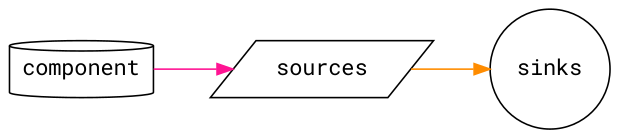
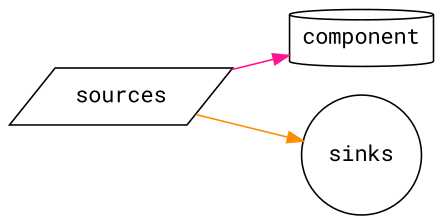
(185, 69) -> (252, 64)
